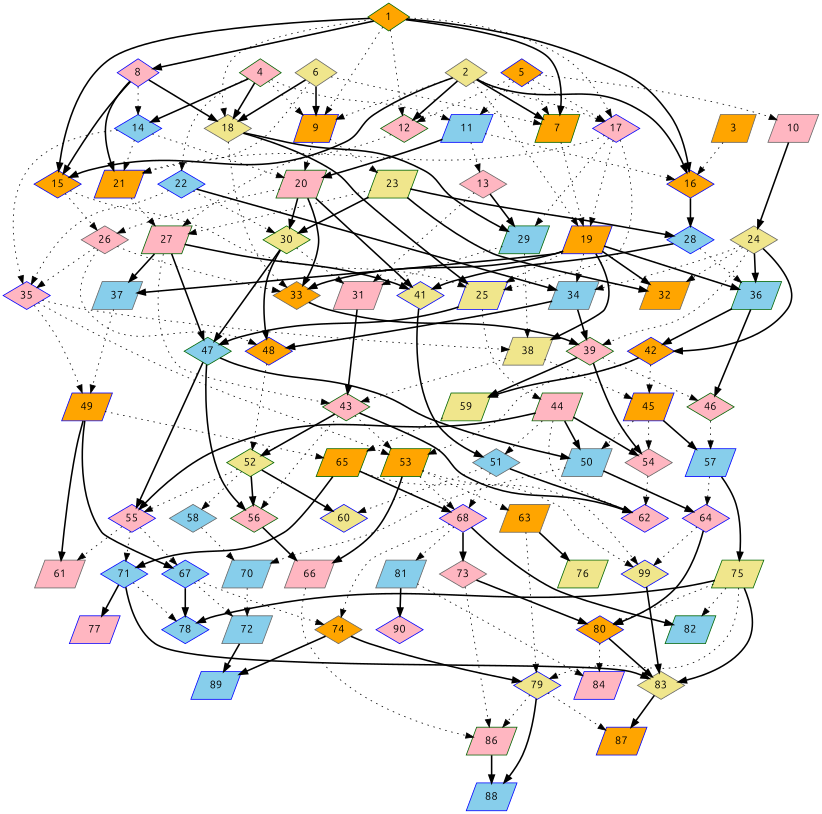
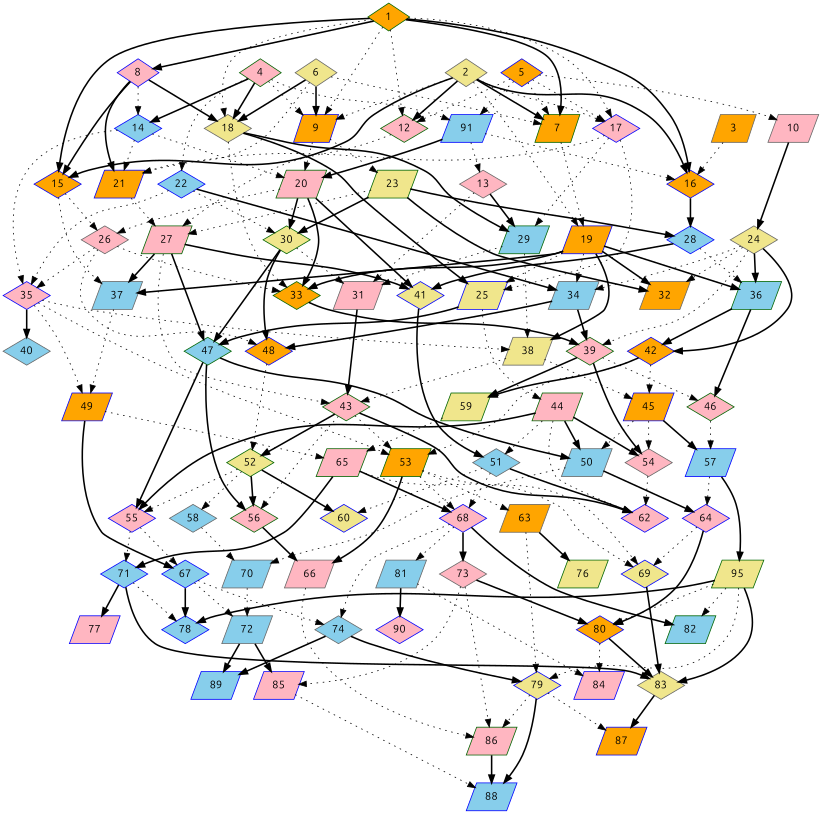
(467, 128) -> (467, 128)
(603, 179) -> none
(241, 248) -> (69, 242)
(297, 296) -> (297, 296)
none -> (27, 351)
(342, 463) -> (342, 463)
(60, 574) -> none
(645, 574) -> (645, 574)
(738, 574) -> (738, 574)
(338, 630) -> (338, 630)
none -> (279, 685)
